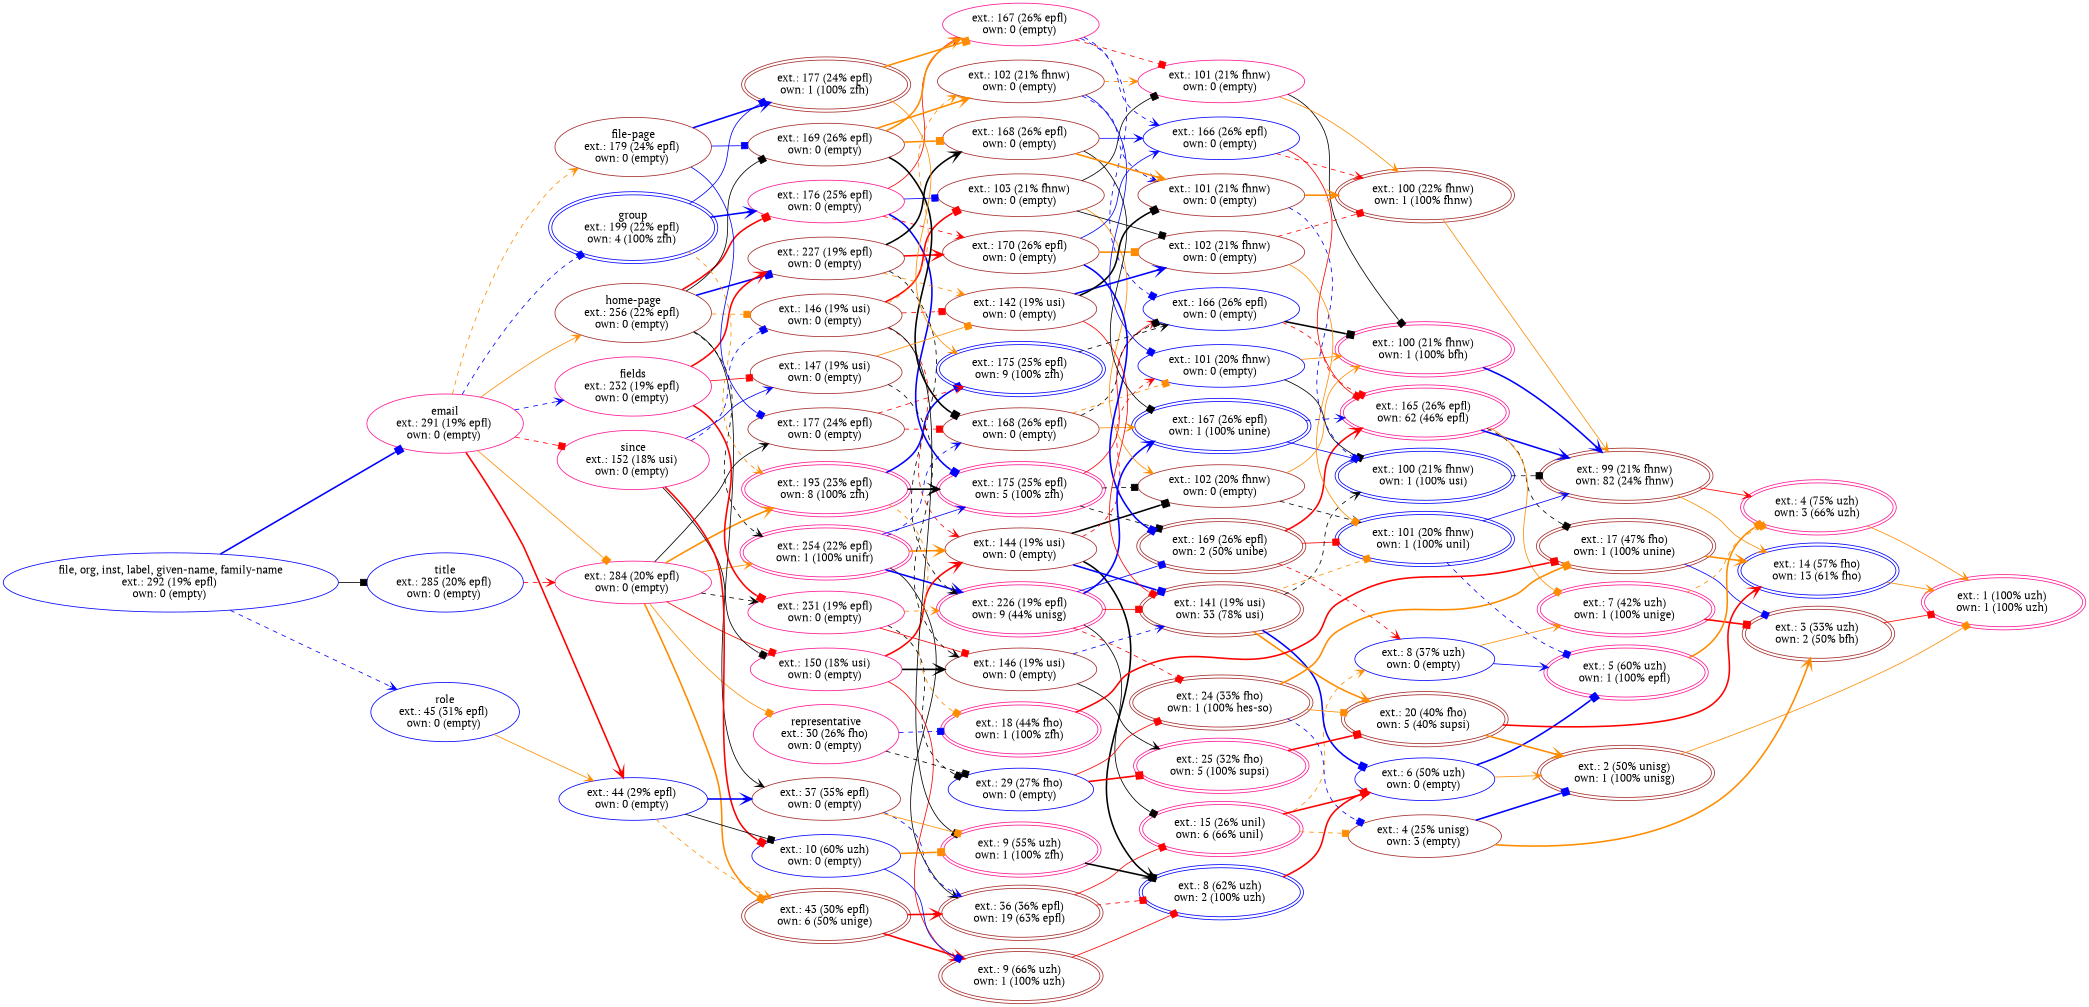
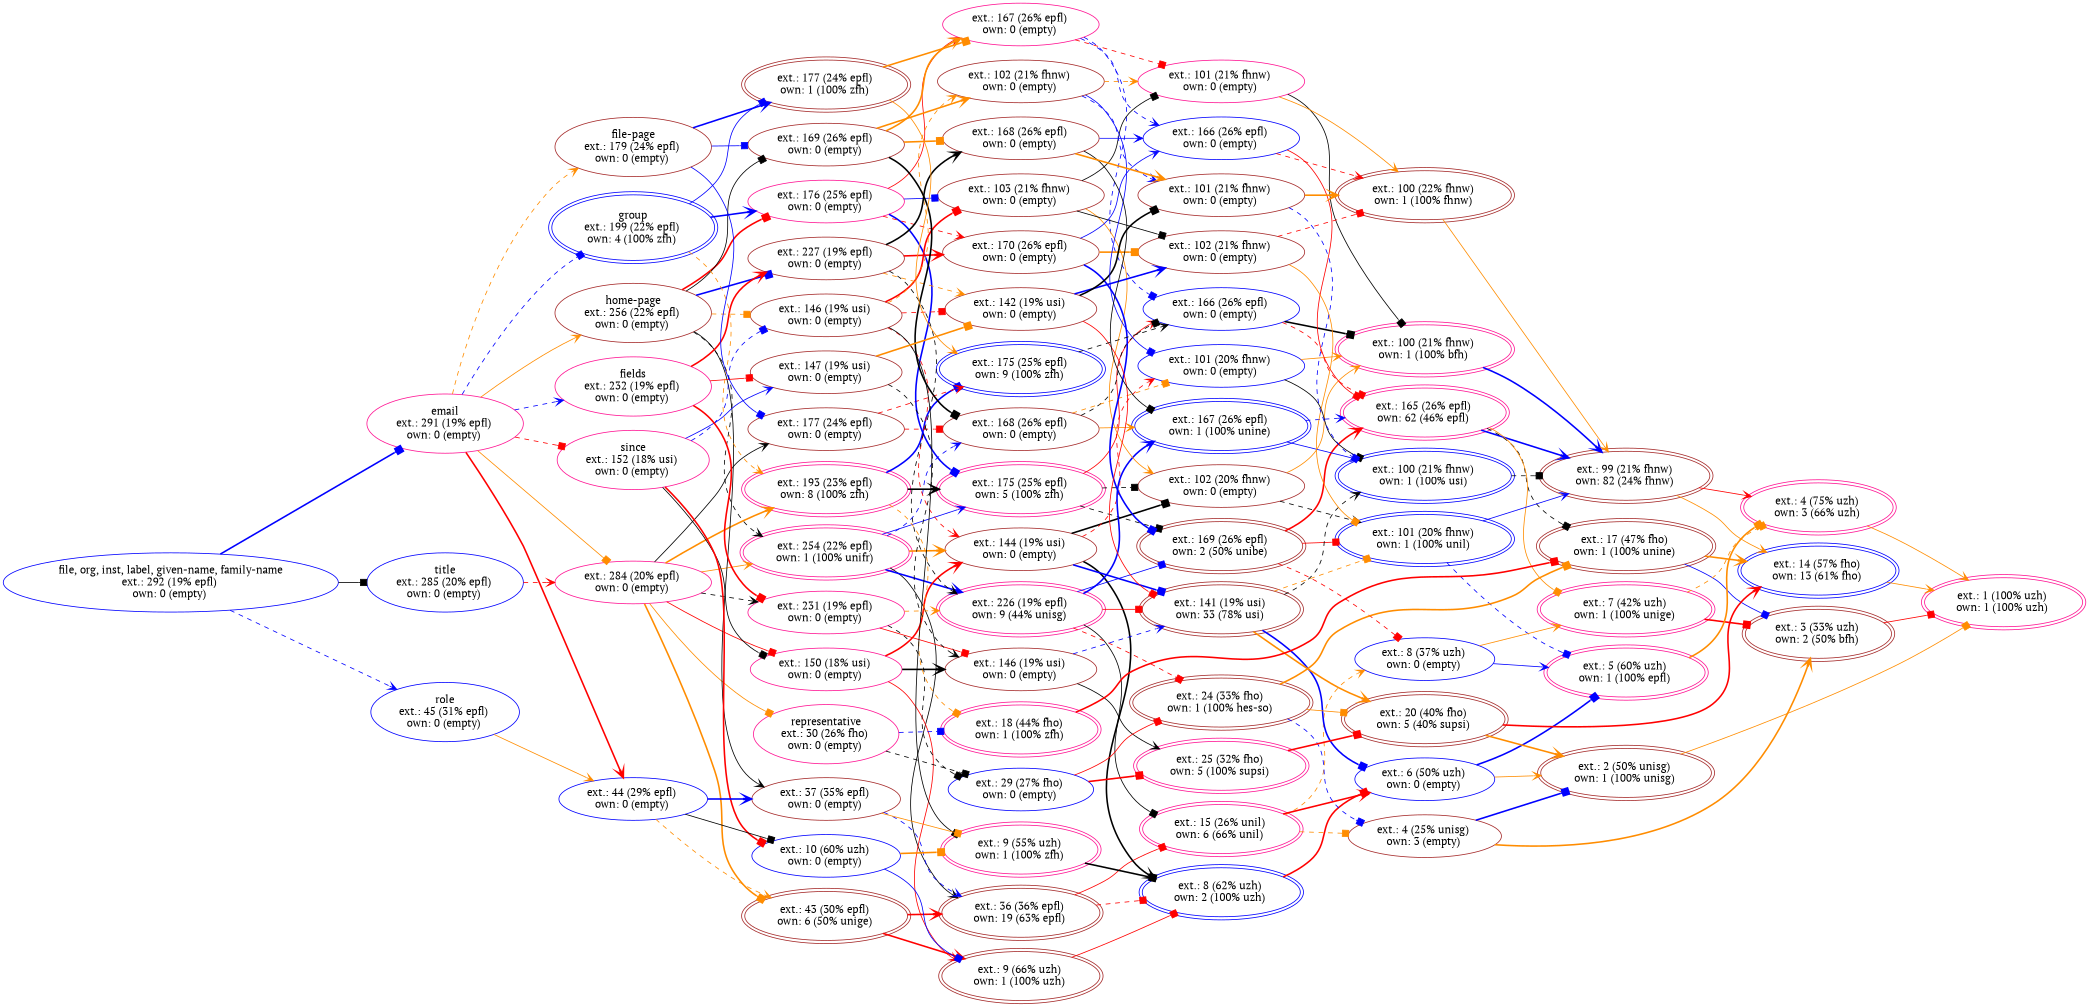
(904, 347) -> (904, 347)
(1339, 594) -> (1339, 594)
